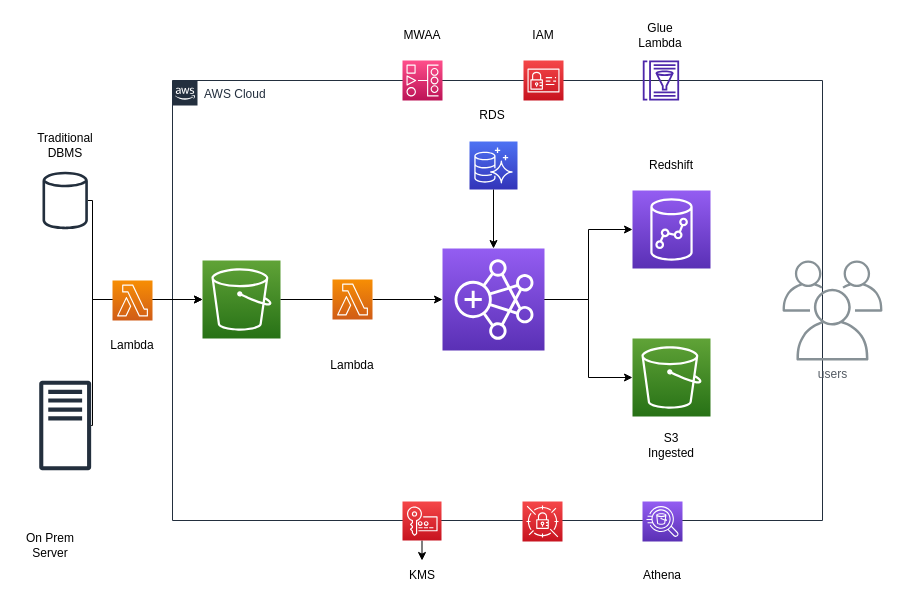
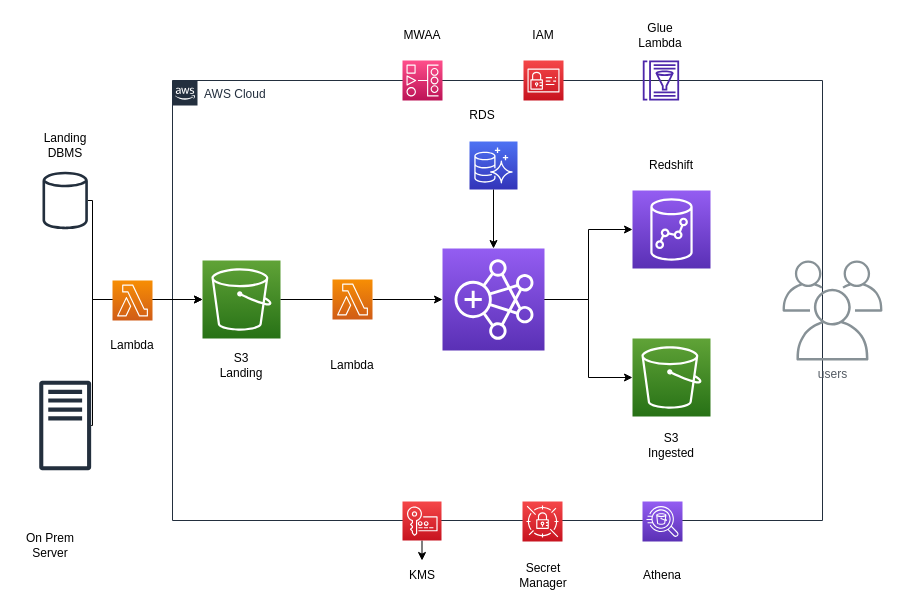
(493, 116) -> (483, 116)
(66, 146) -> (66, 146)
none -> (242, 366)
none -> (544, 576)
